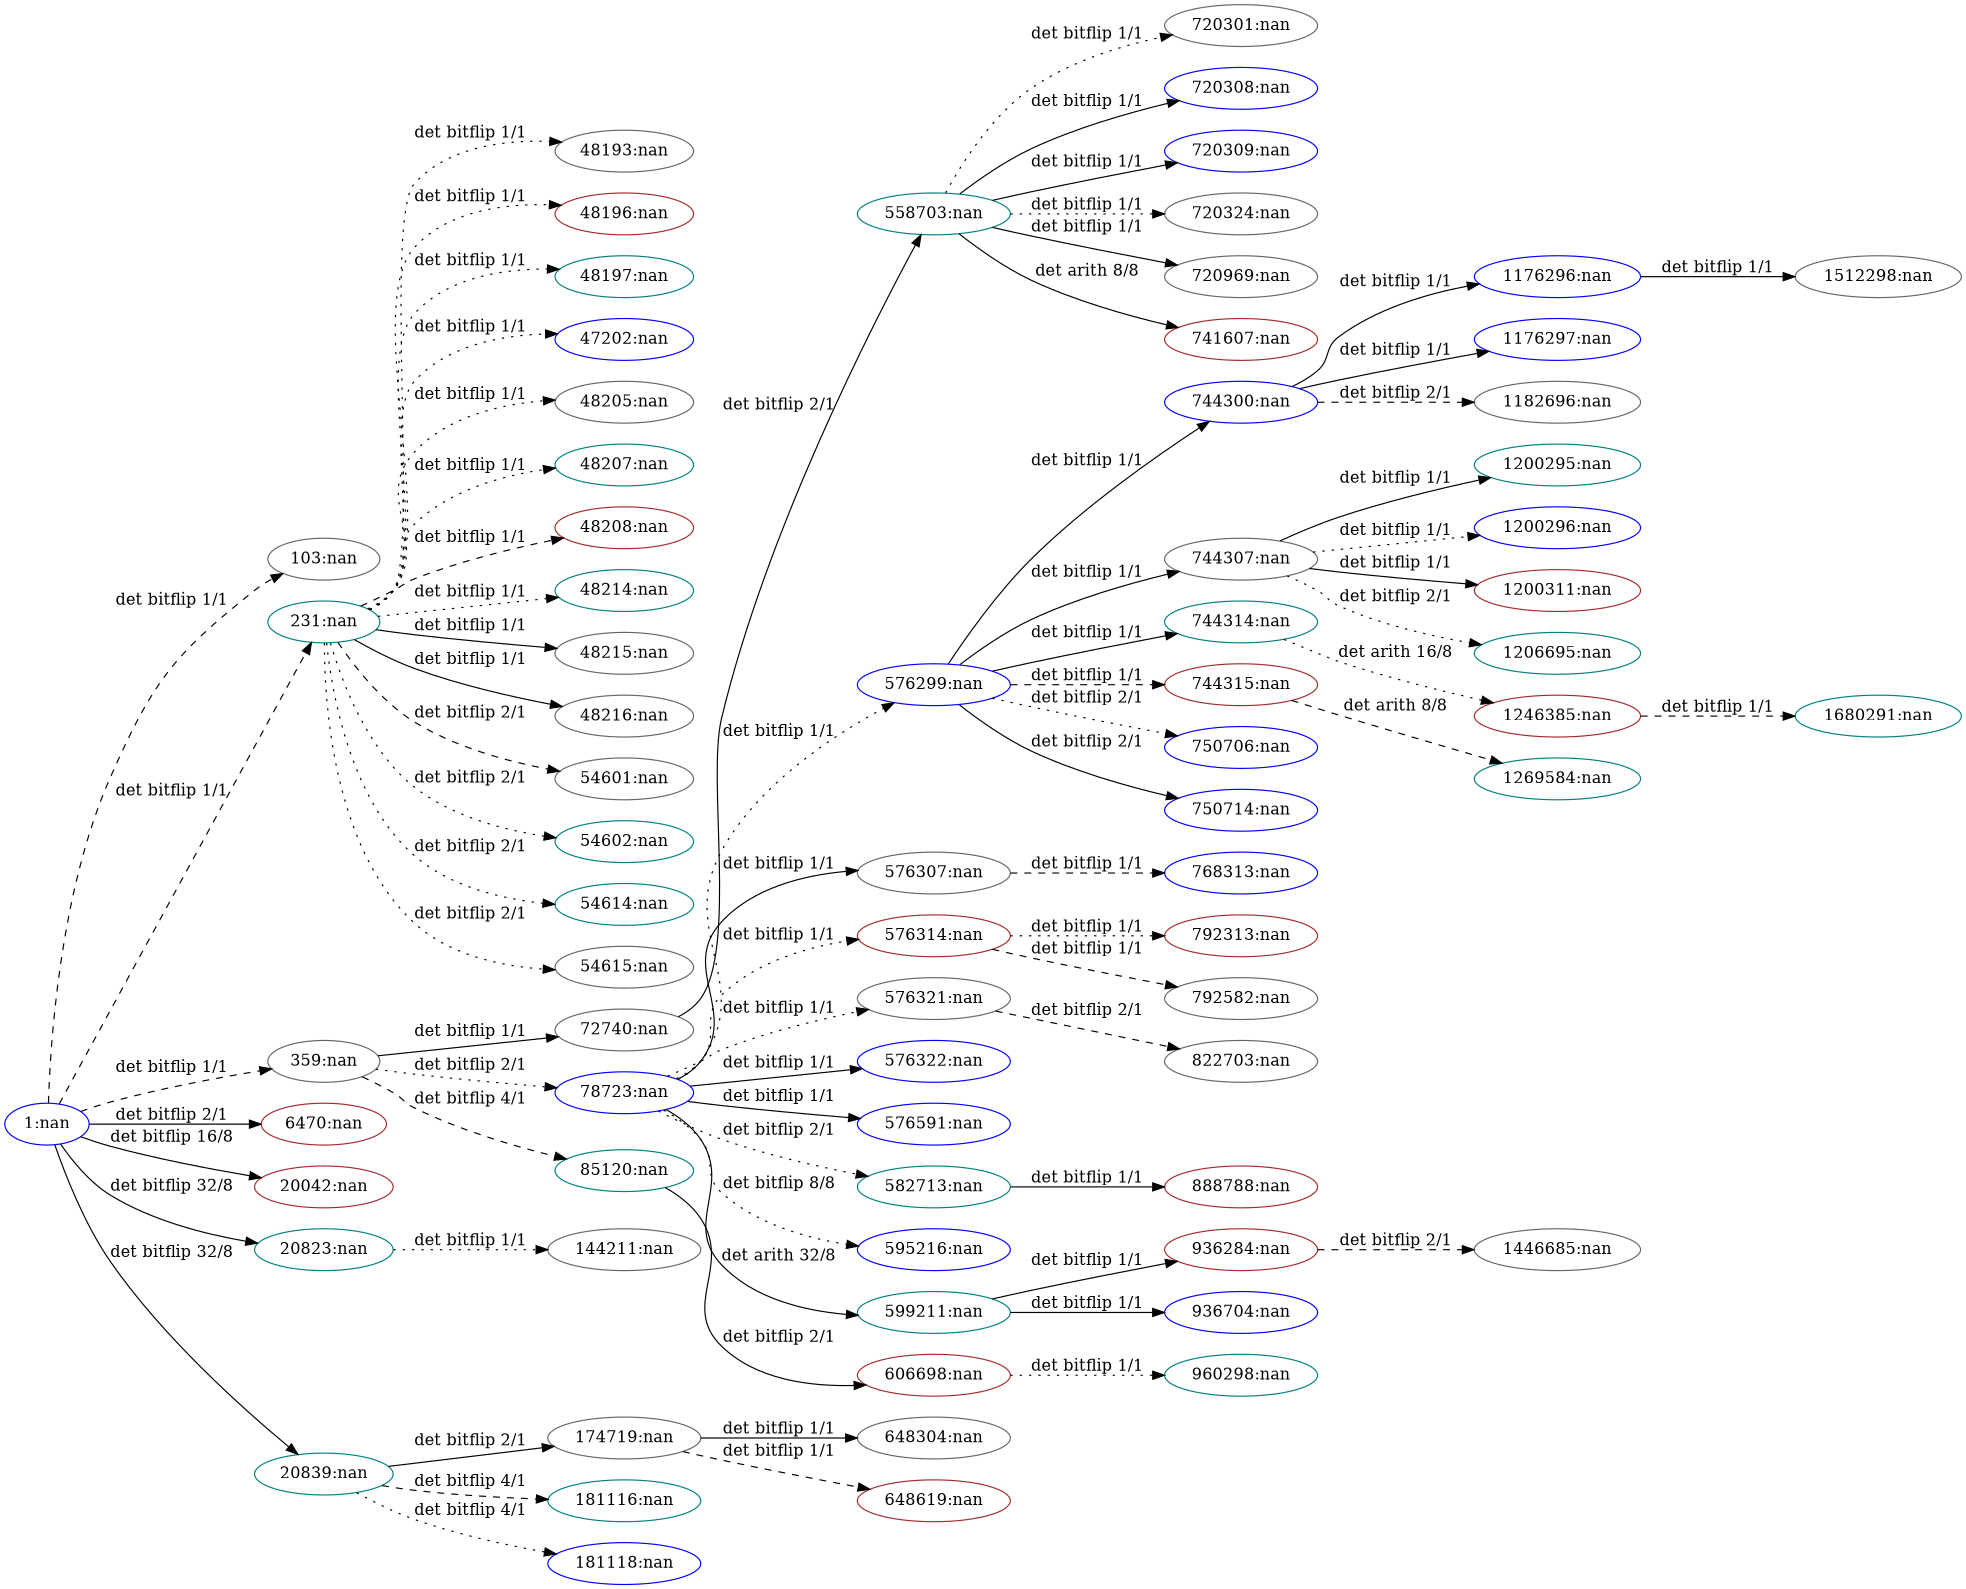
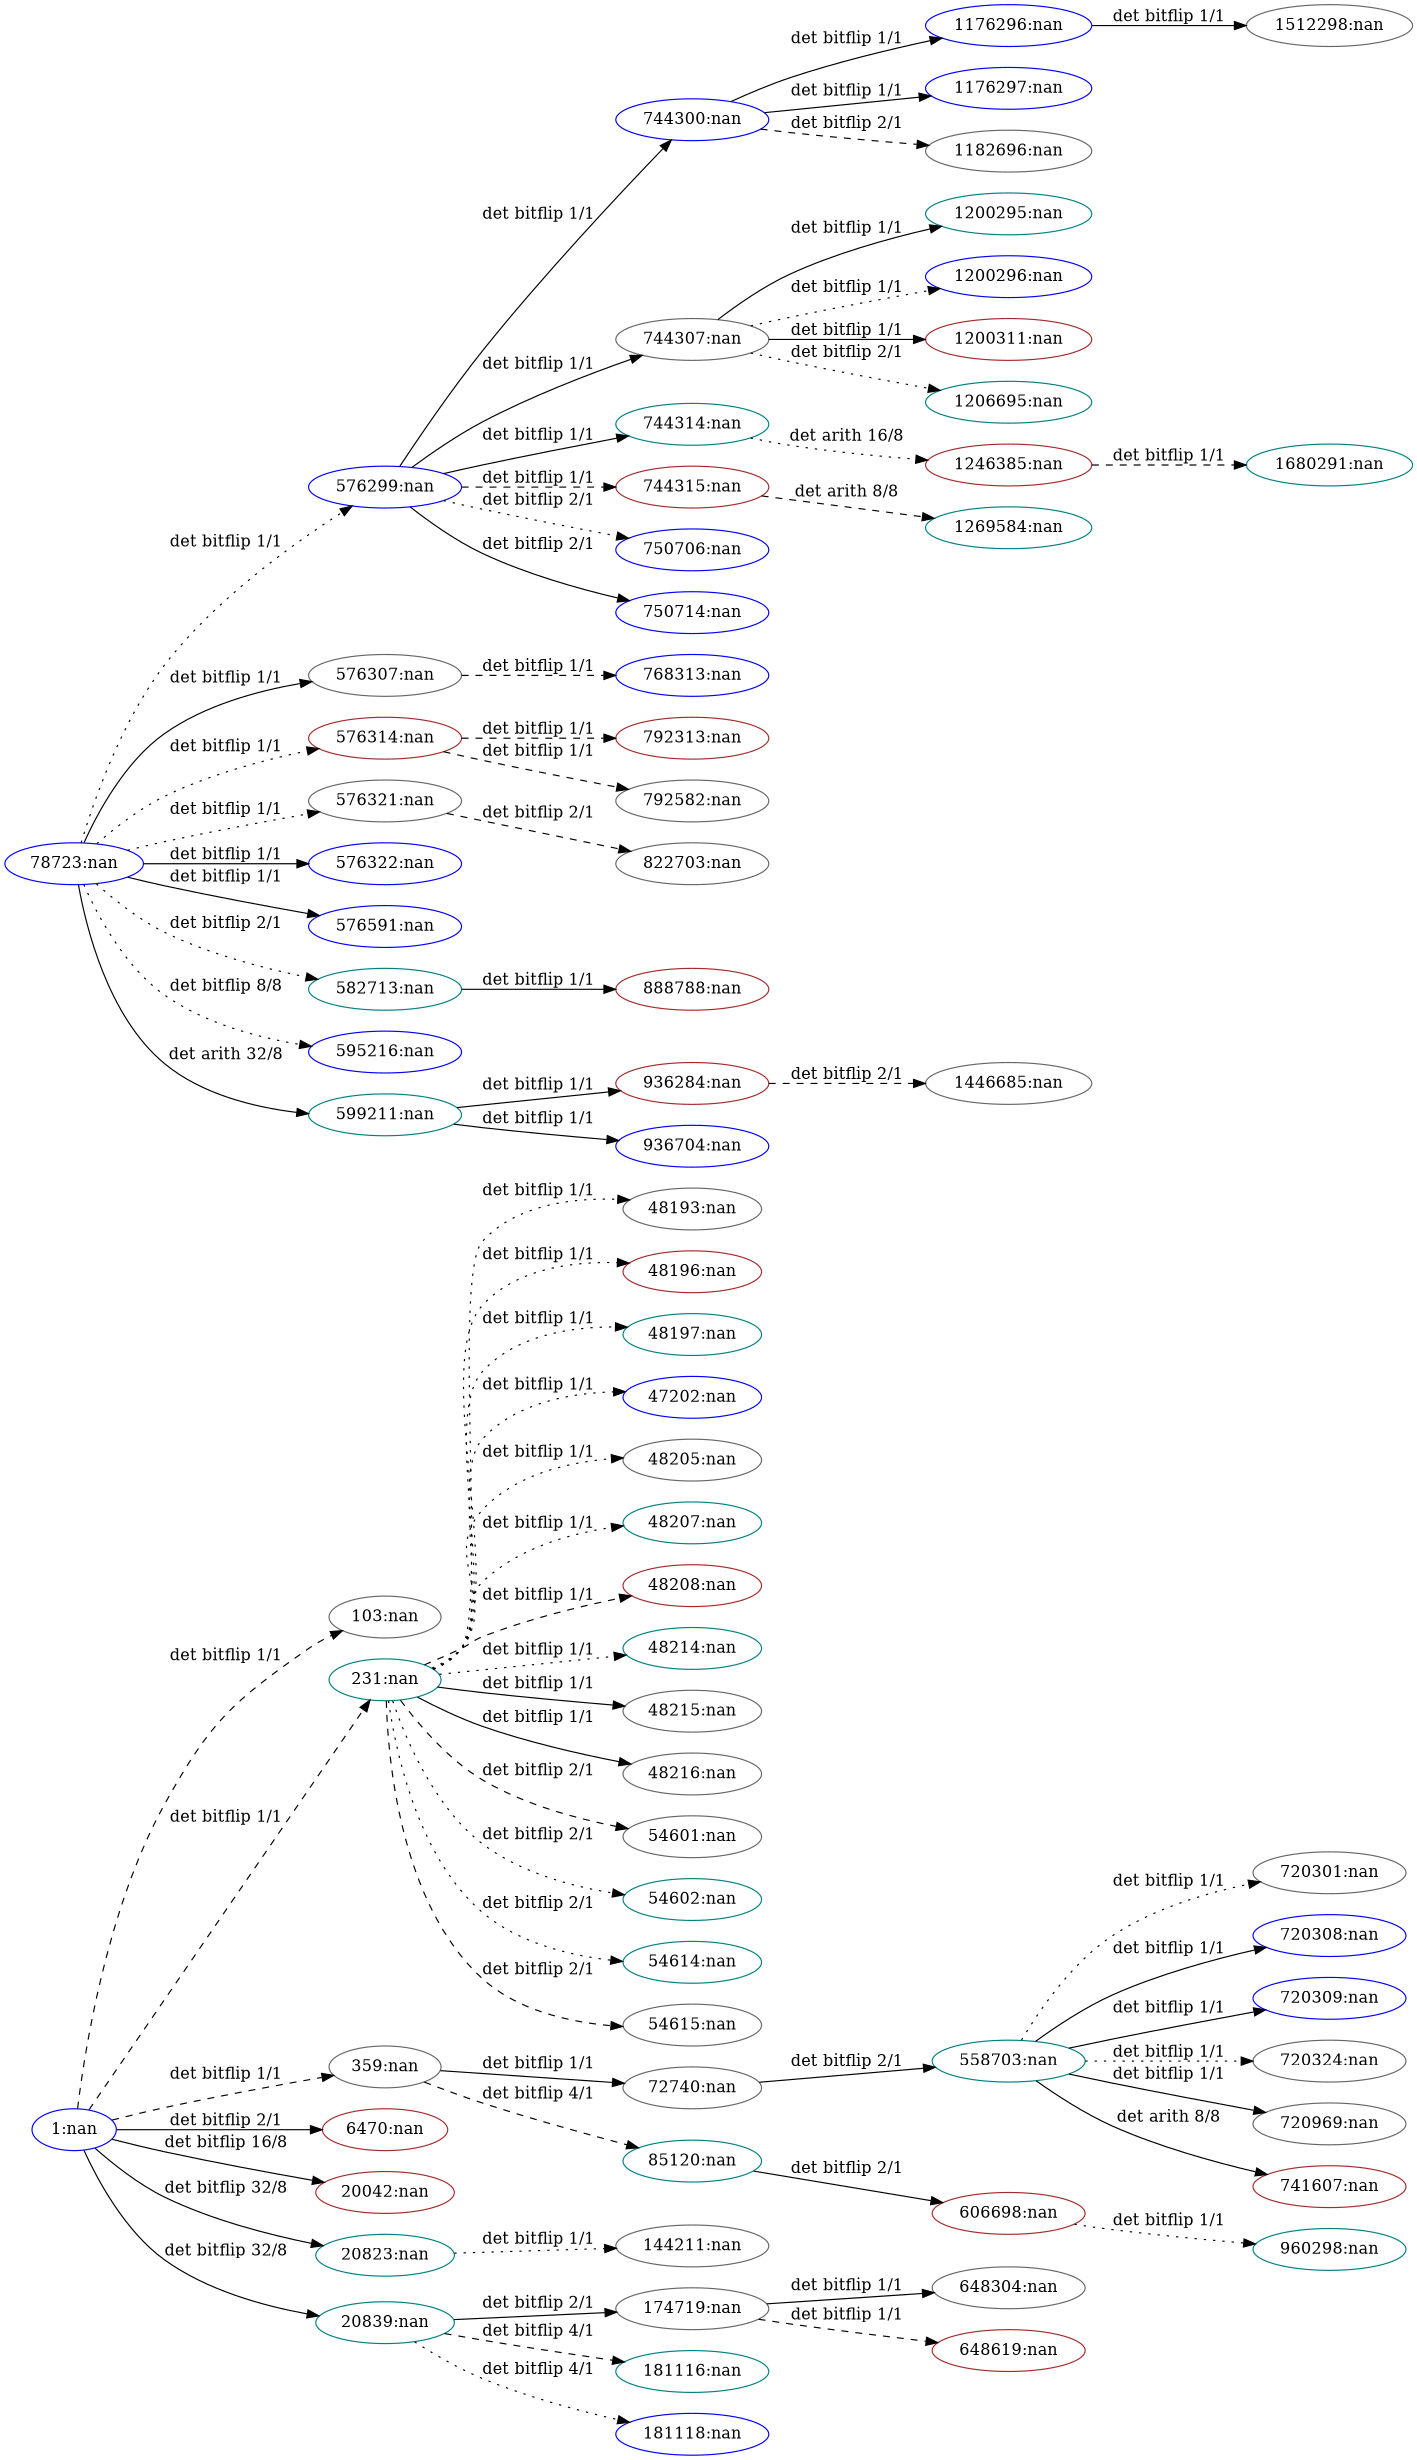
(367, 858) -> (434, 1914)
(1081, 936) -> (533, 738)
(460, 1079) -> none
